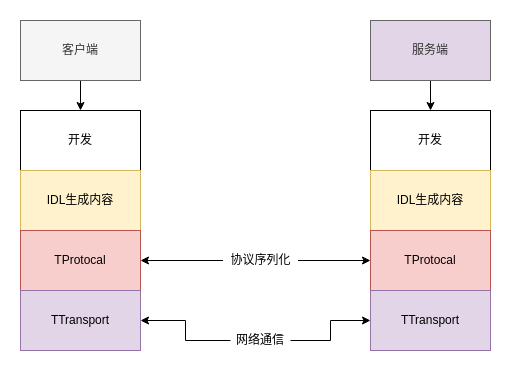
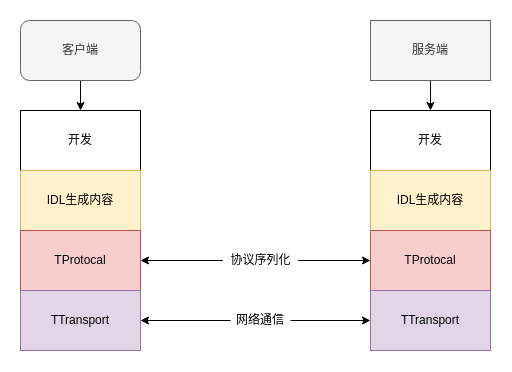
(81, 51) -> (81, 51)
(431, 51) -> (431, 51)
(261, 341) -> (261, 321)
